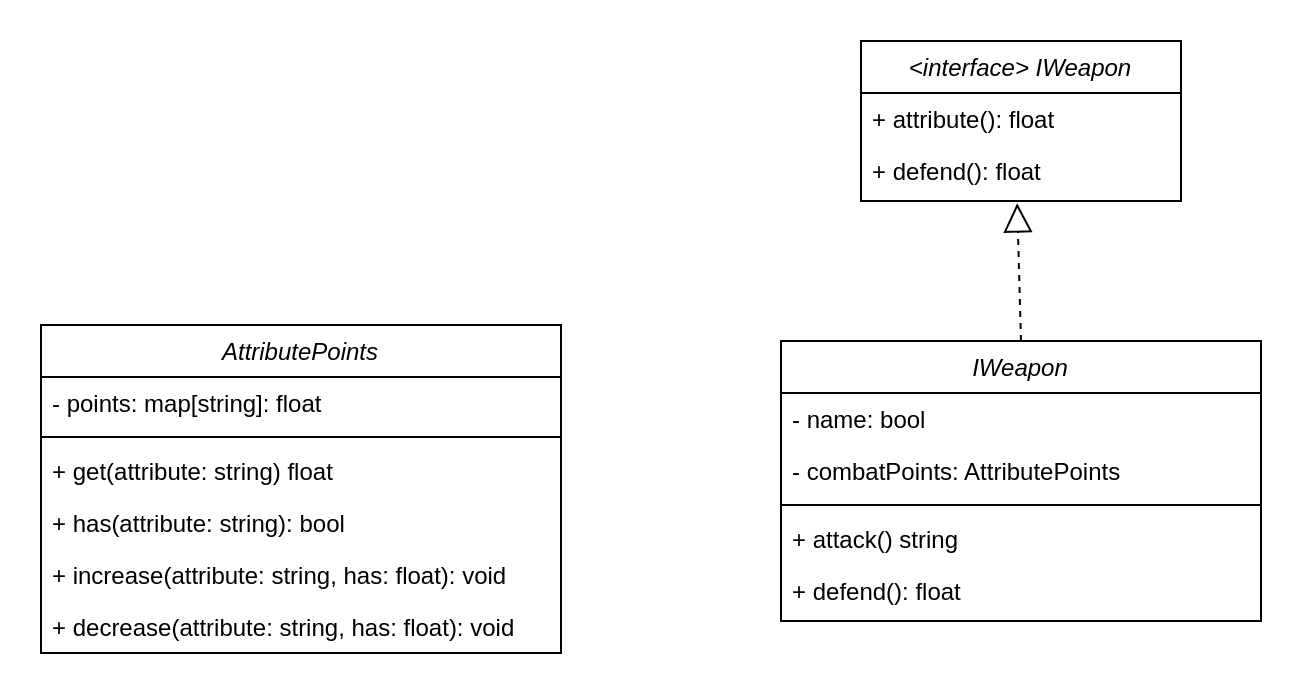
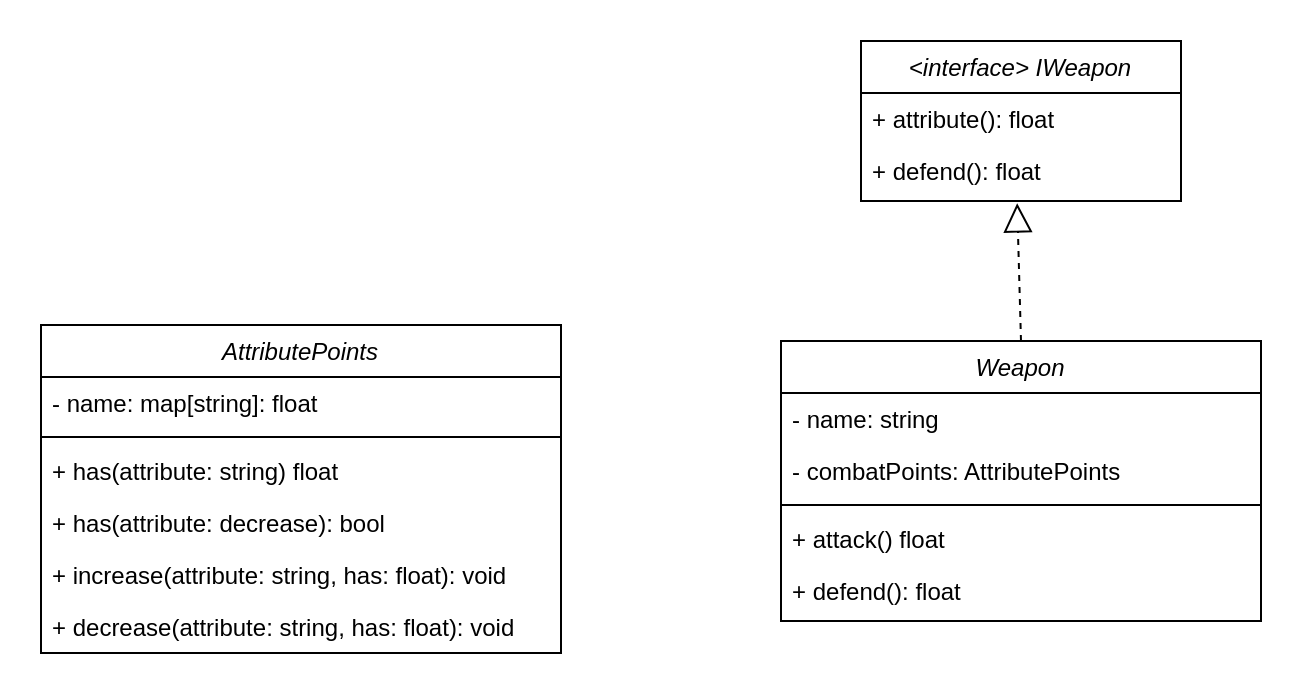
(1020, 368) -> (1020, 368)
(215, 404) -> (205, 404)
(860, 420) -> (874, 420)
(232, 472) -> (232, 472)
(229, 524) -> (245, 524)
(897, 540) -> (890, 540)
